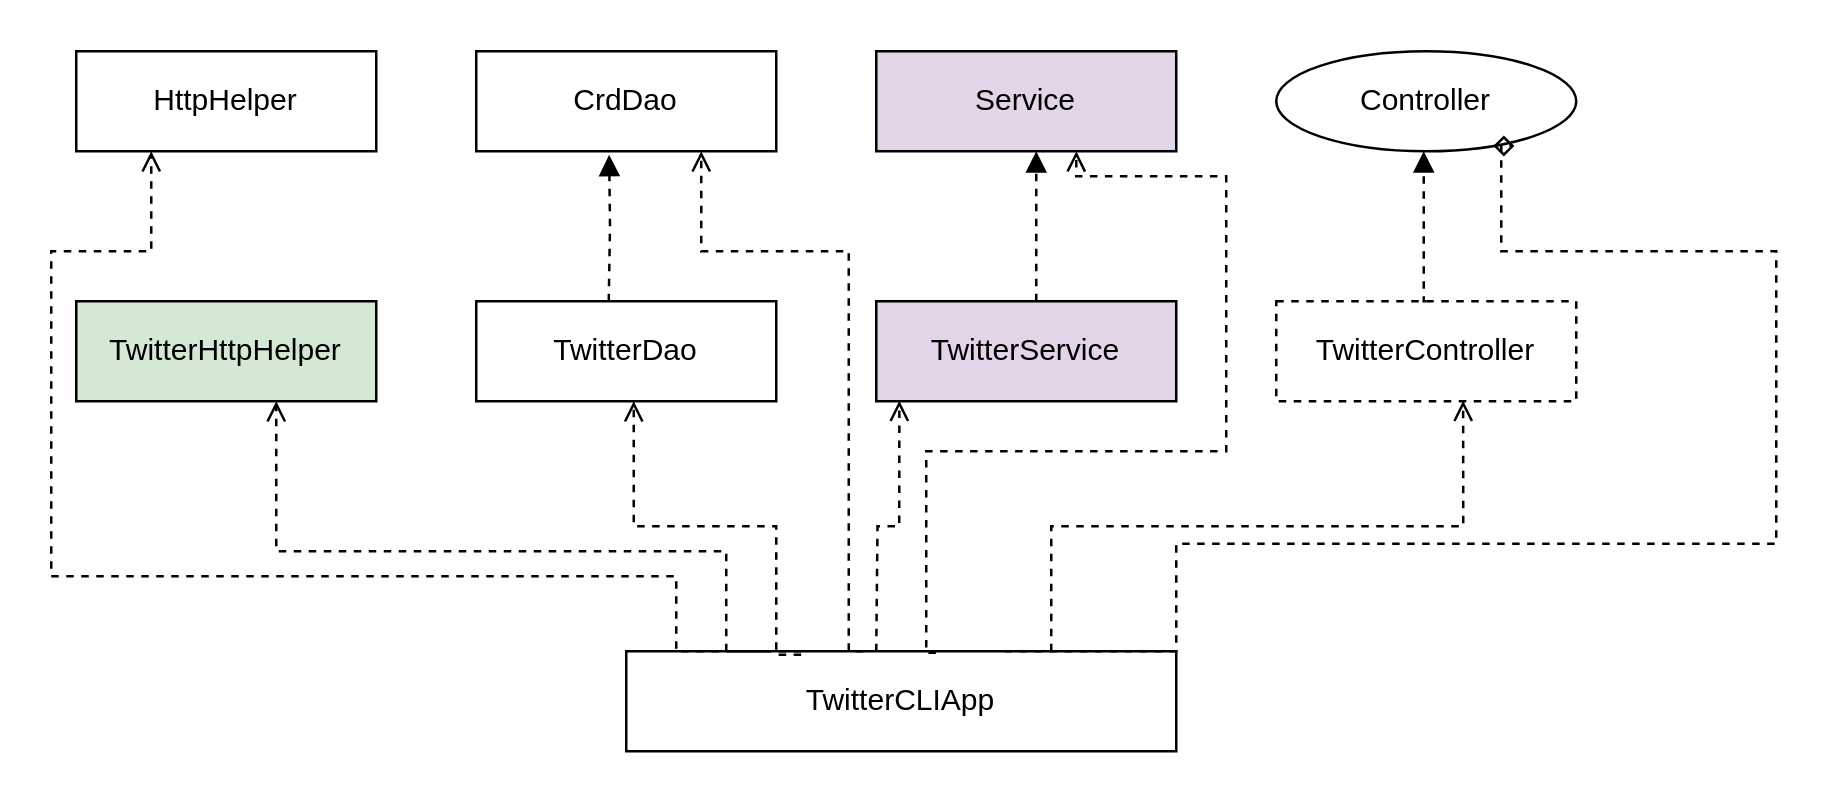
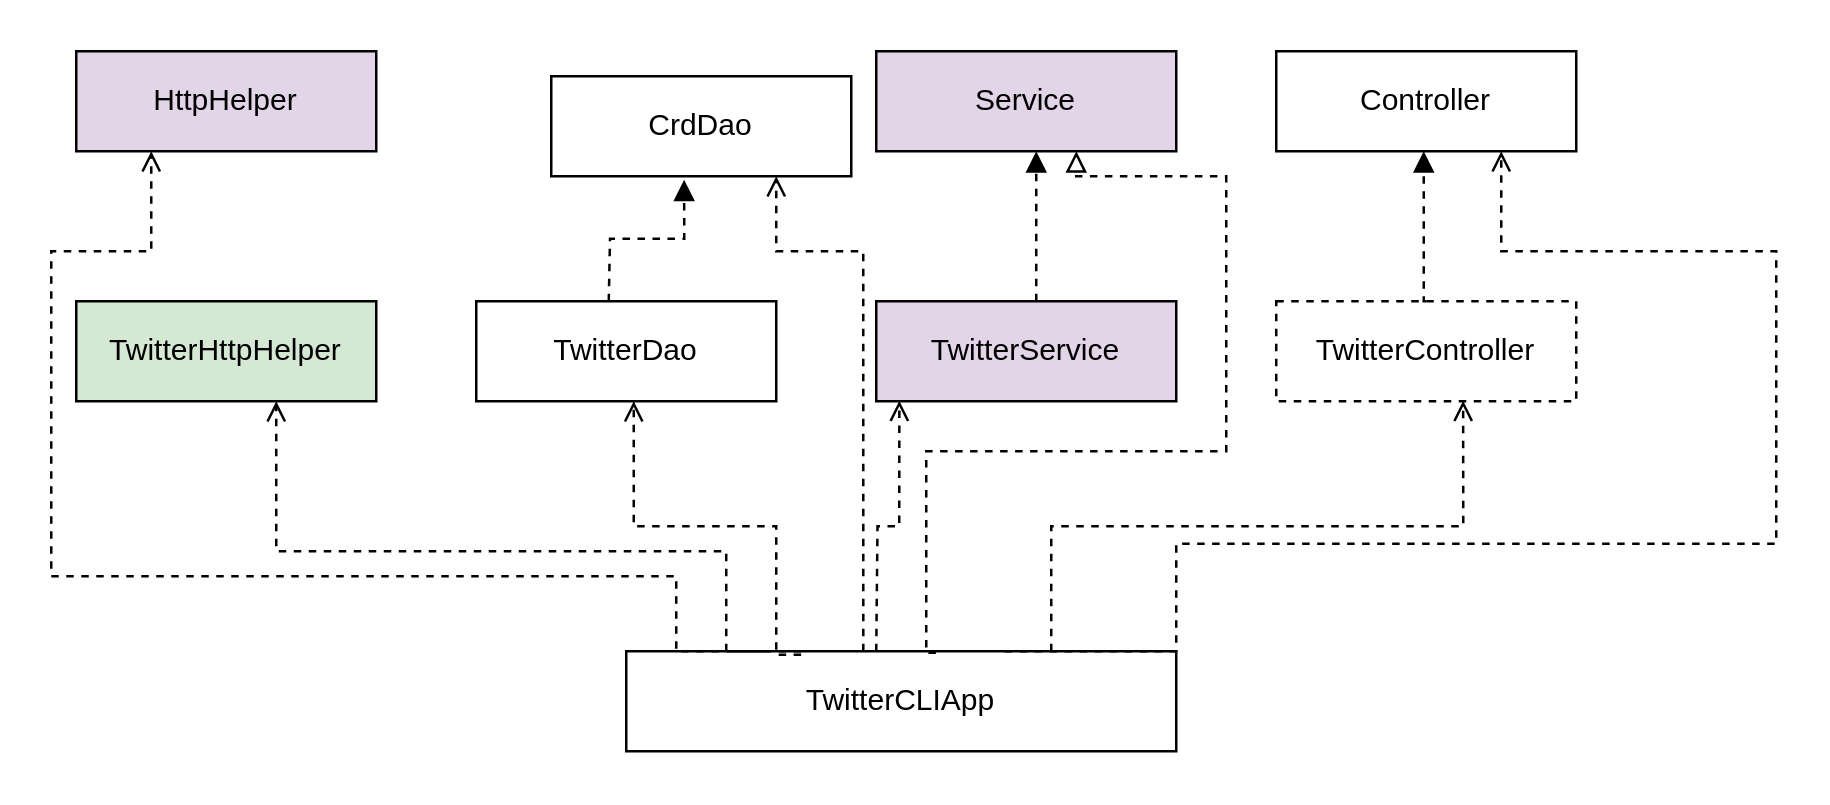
(226, 101) -> (226, 101)
(626, 101) -> (701, 126)
(1426, 101) -> (1426, 101)
(1501, 149) -> (1501, 160)
(1076, 166) -> (1076, 173)
